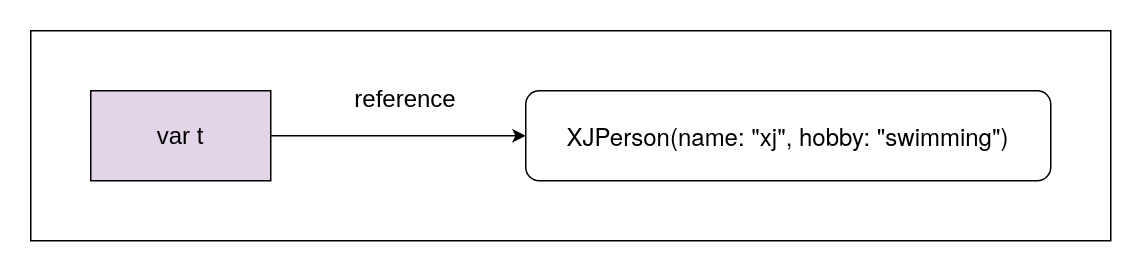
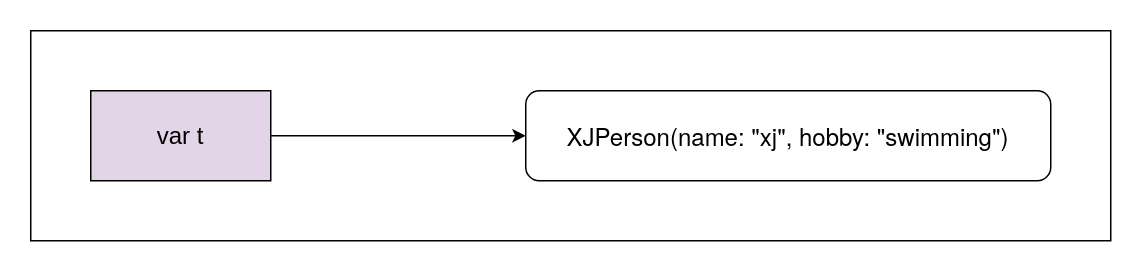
(406, 98) -> none
